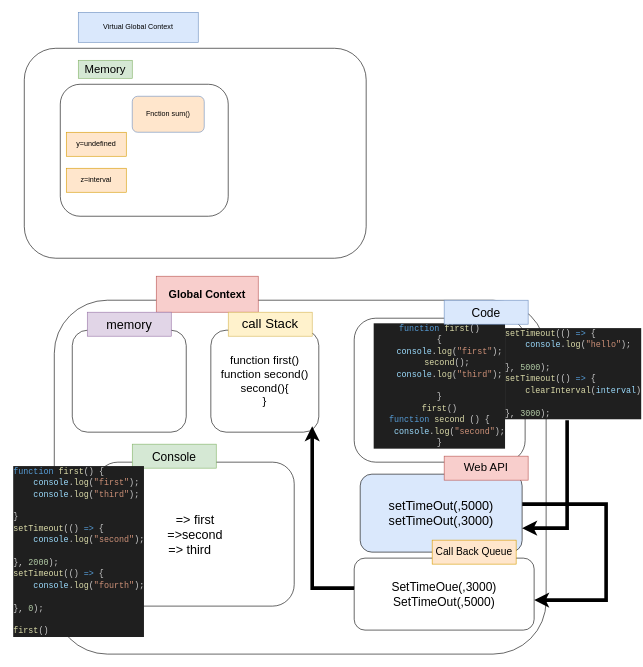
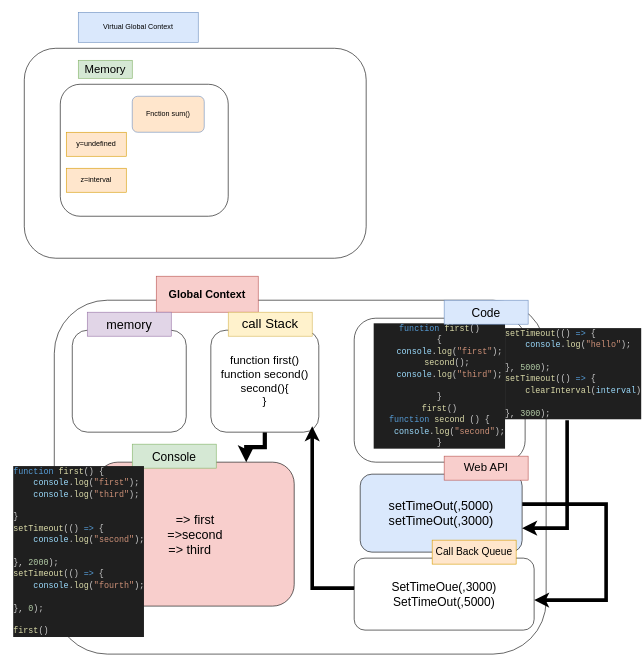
none -> (262, 447)
(195, 534) -> (195, 534)
